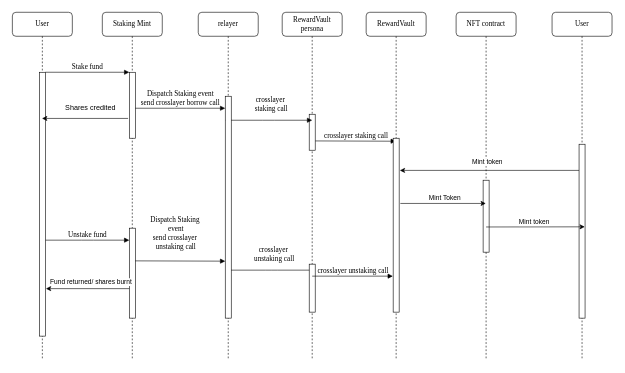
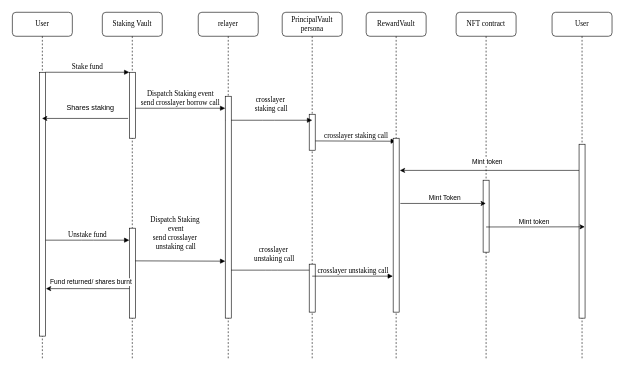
(132, 24) -> (132, 24)
(312, 24) -> (312, 24)
(91, 108) -> (91, 108)
